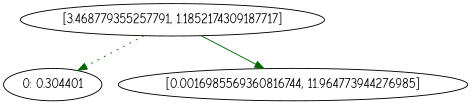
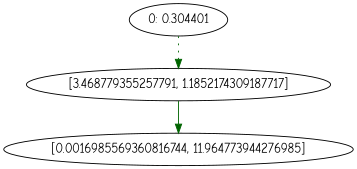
(115, 51) -> (178, 48)
